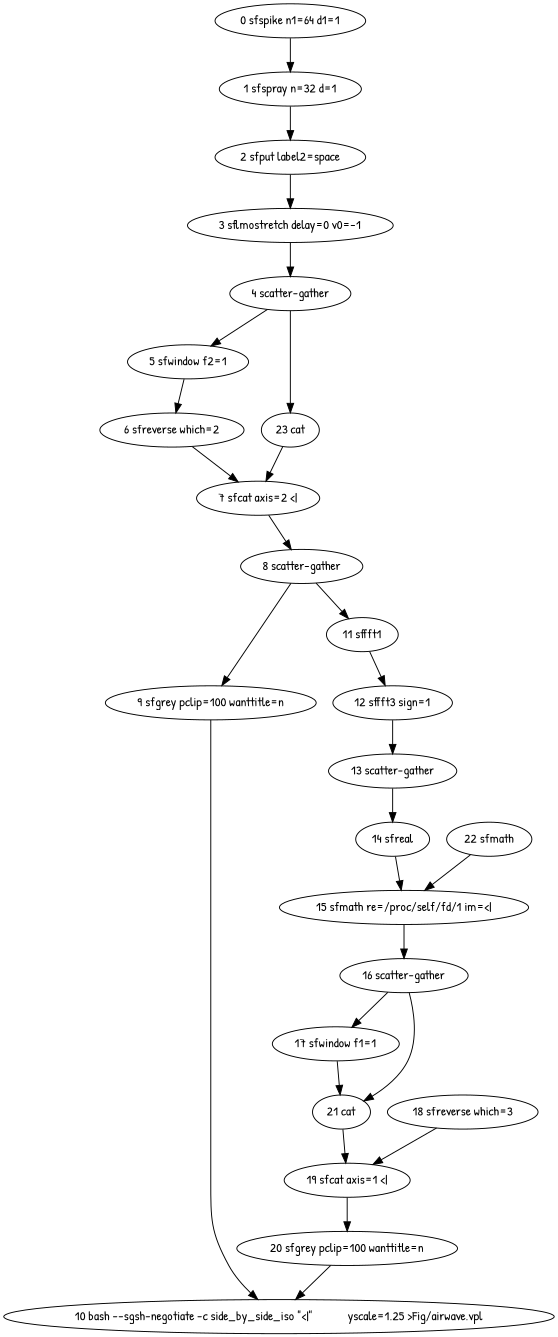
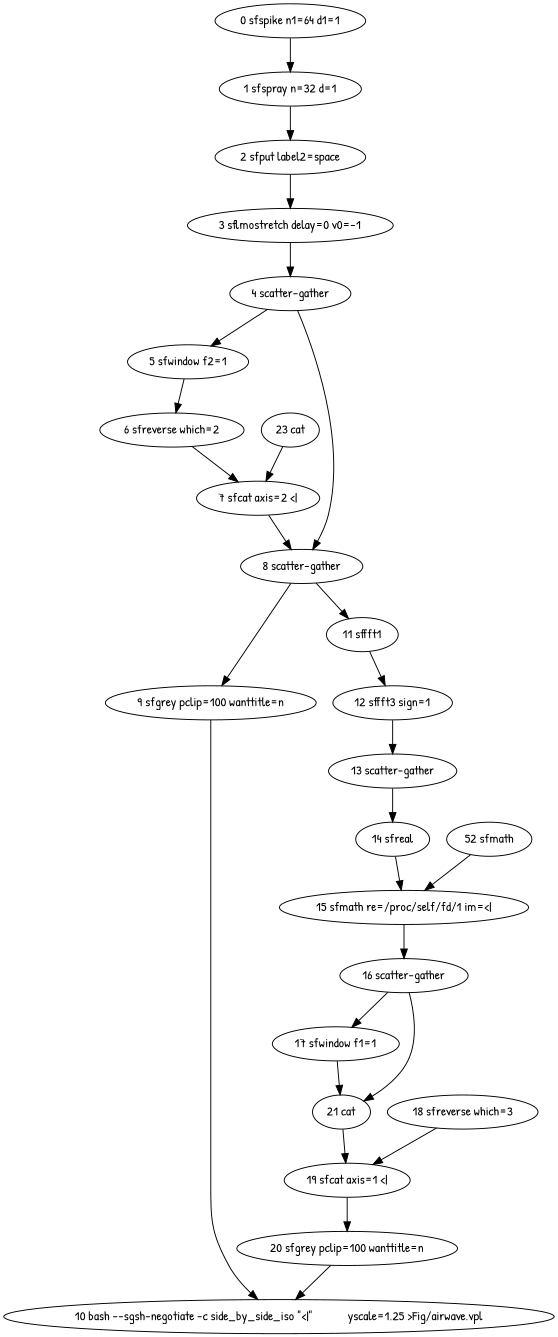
(290, 357) -> (331, 425)
(489, 839) -> (489, 839)
